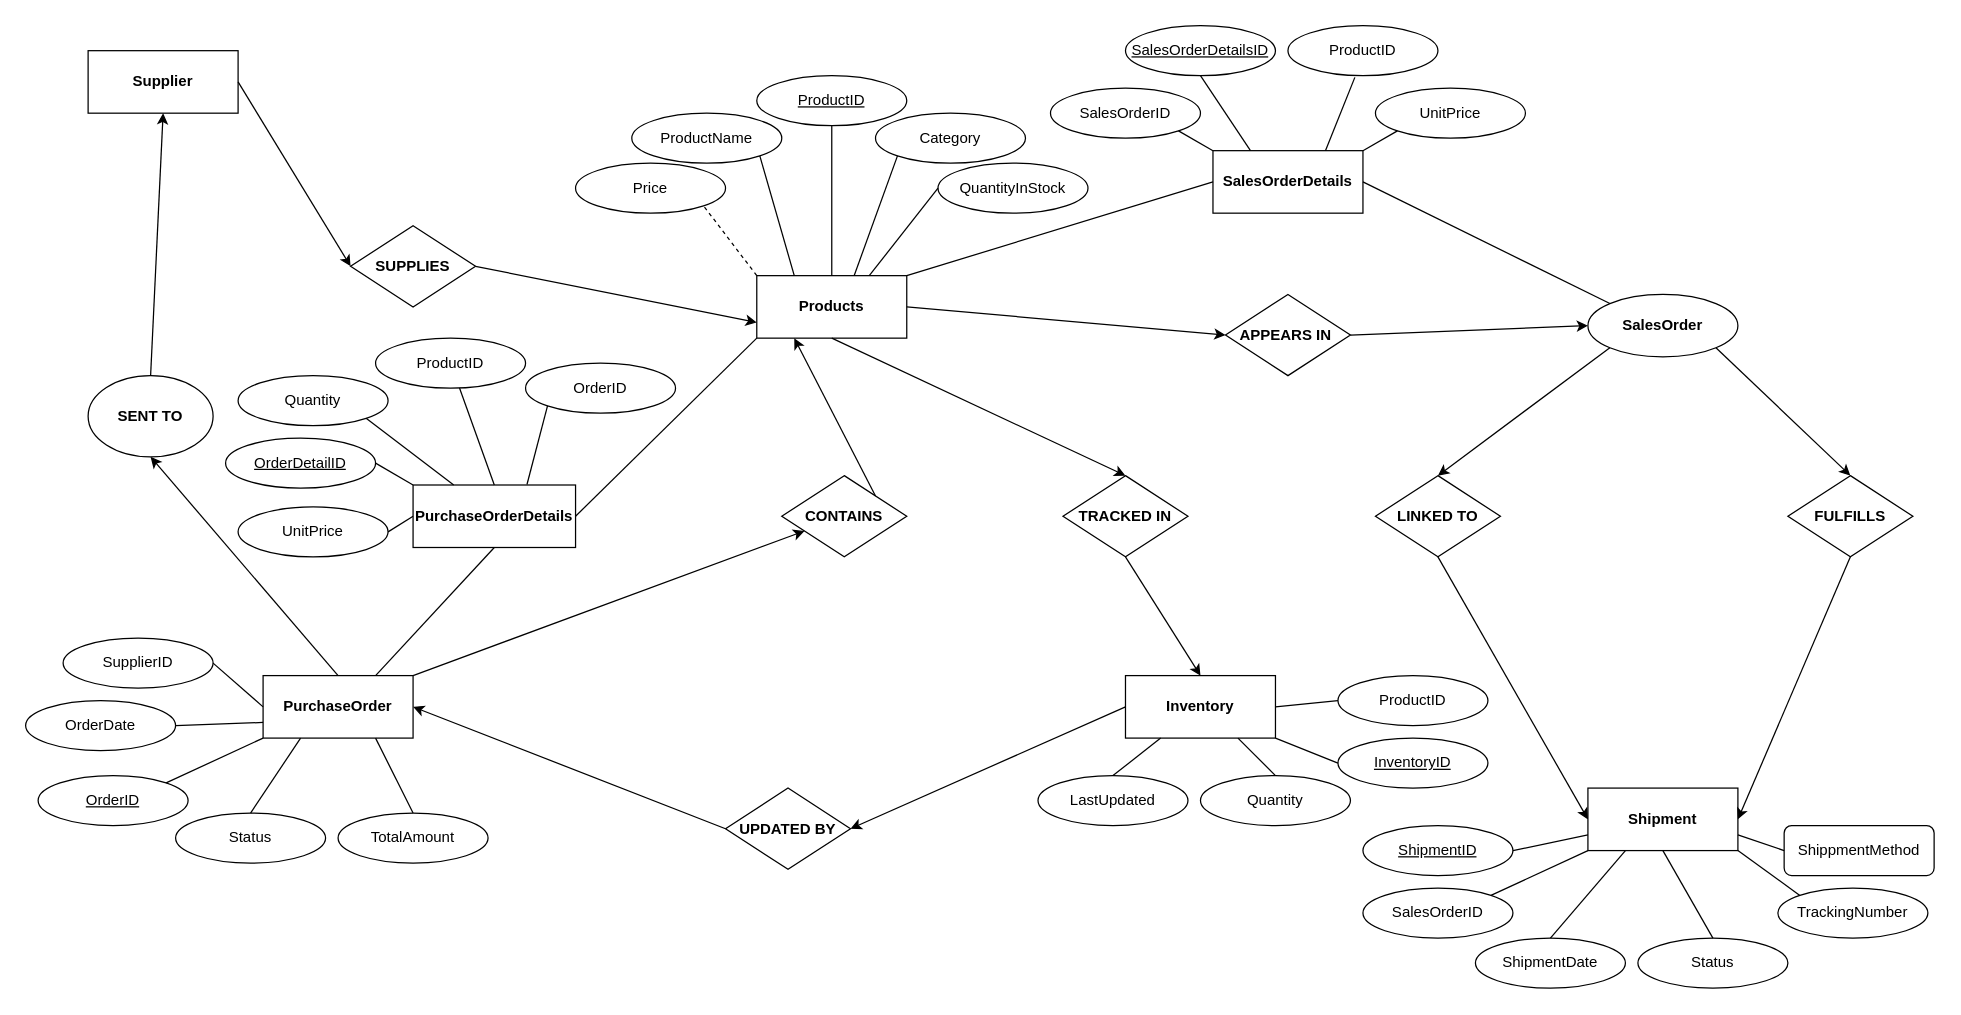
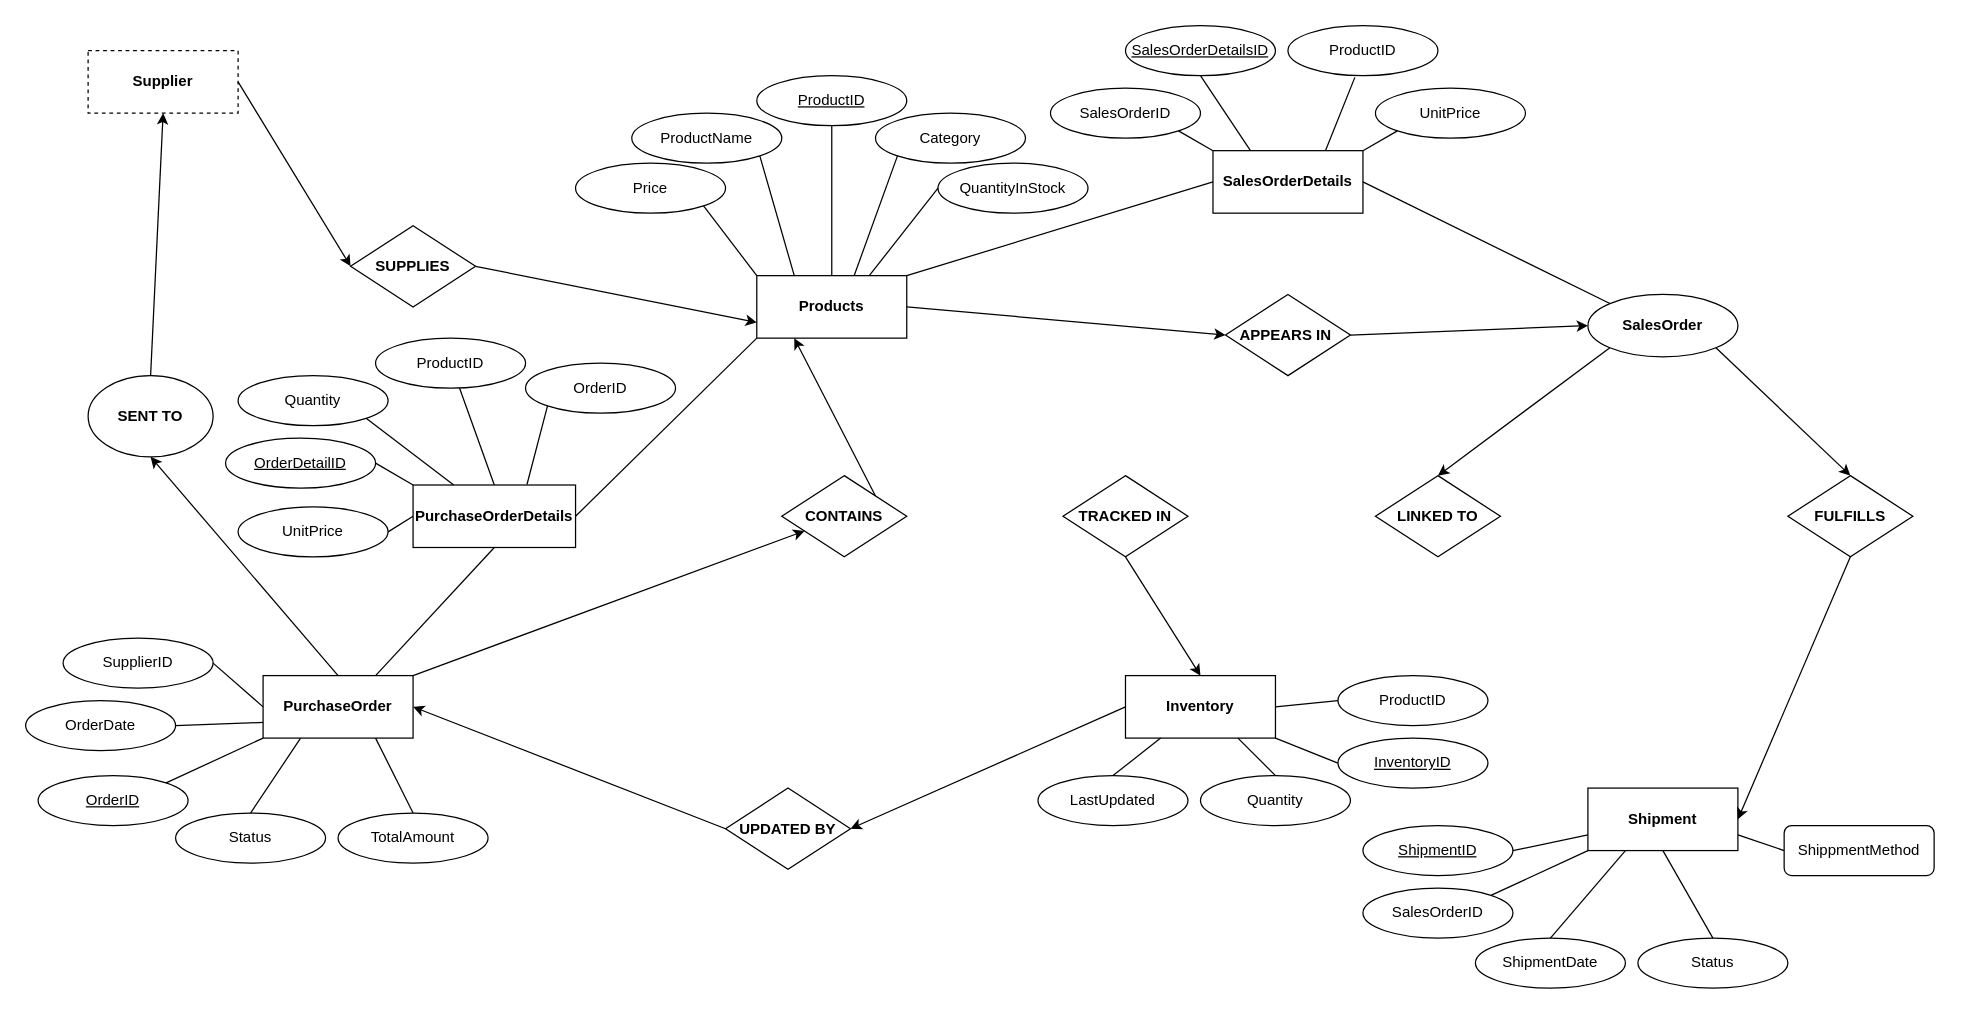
(163, 82) -> (163, 82)
(730, 240) -> (730, 240)
(975, 405) -> none
(1511, 685) -> none
(1769, 873) -> none
(1853, 913) -> none
